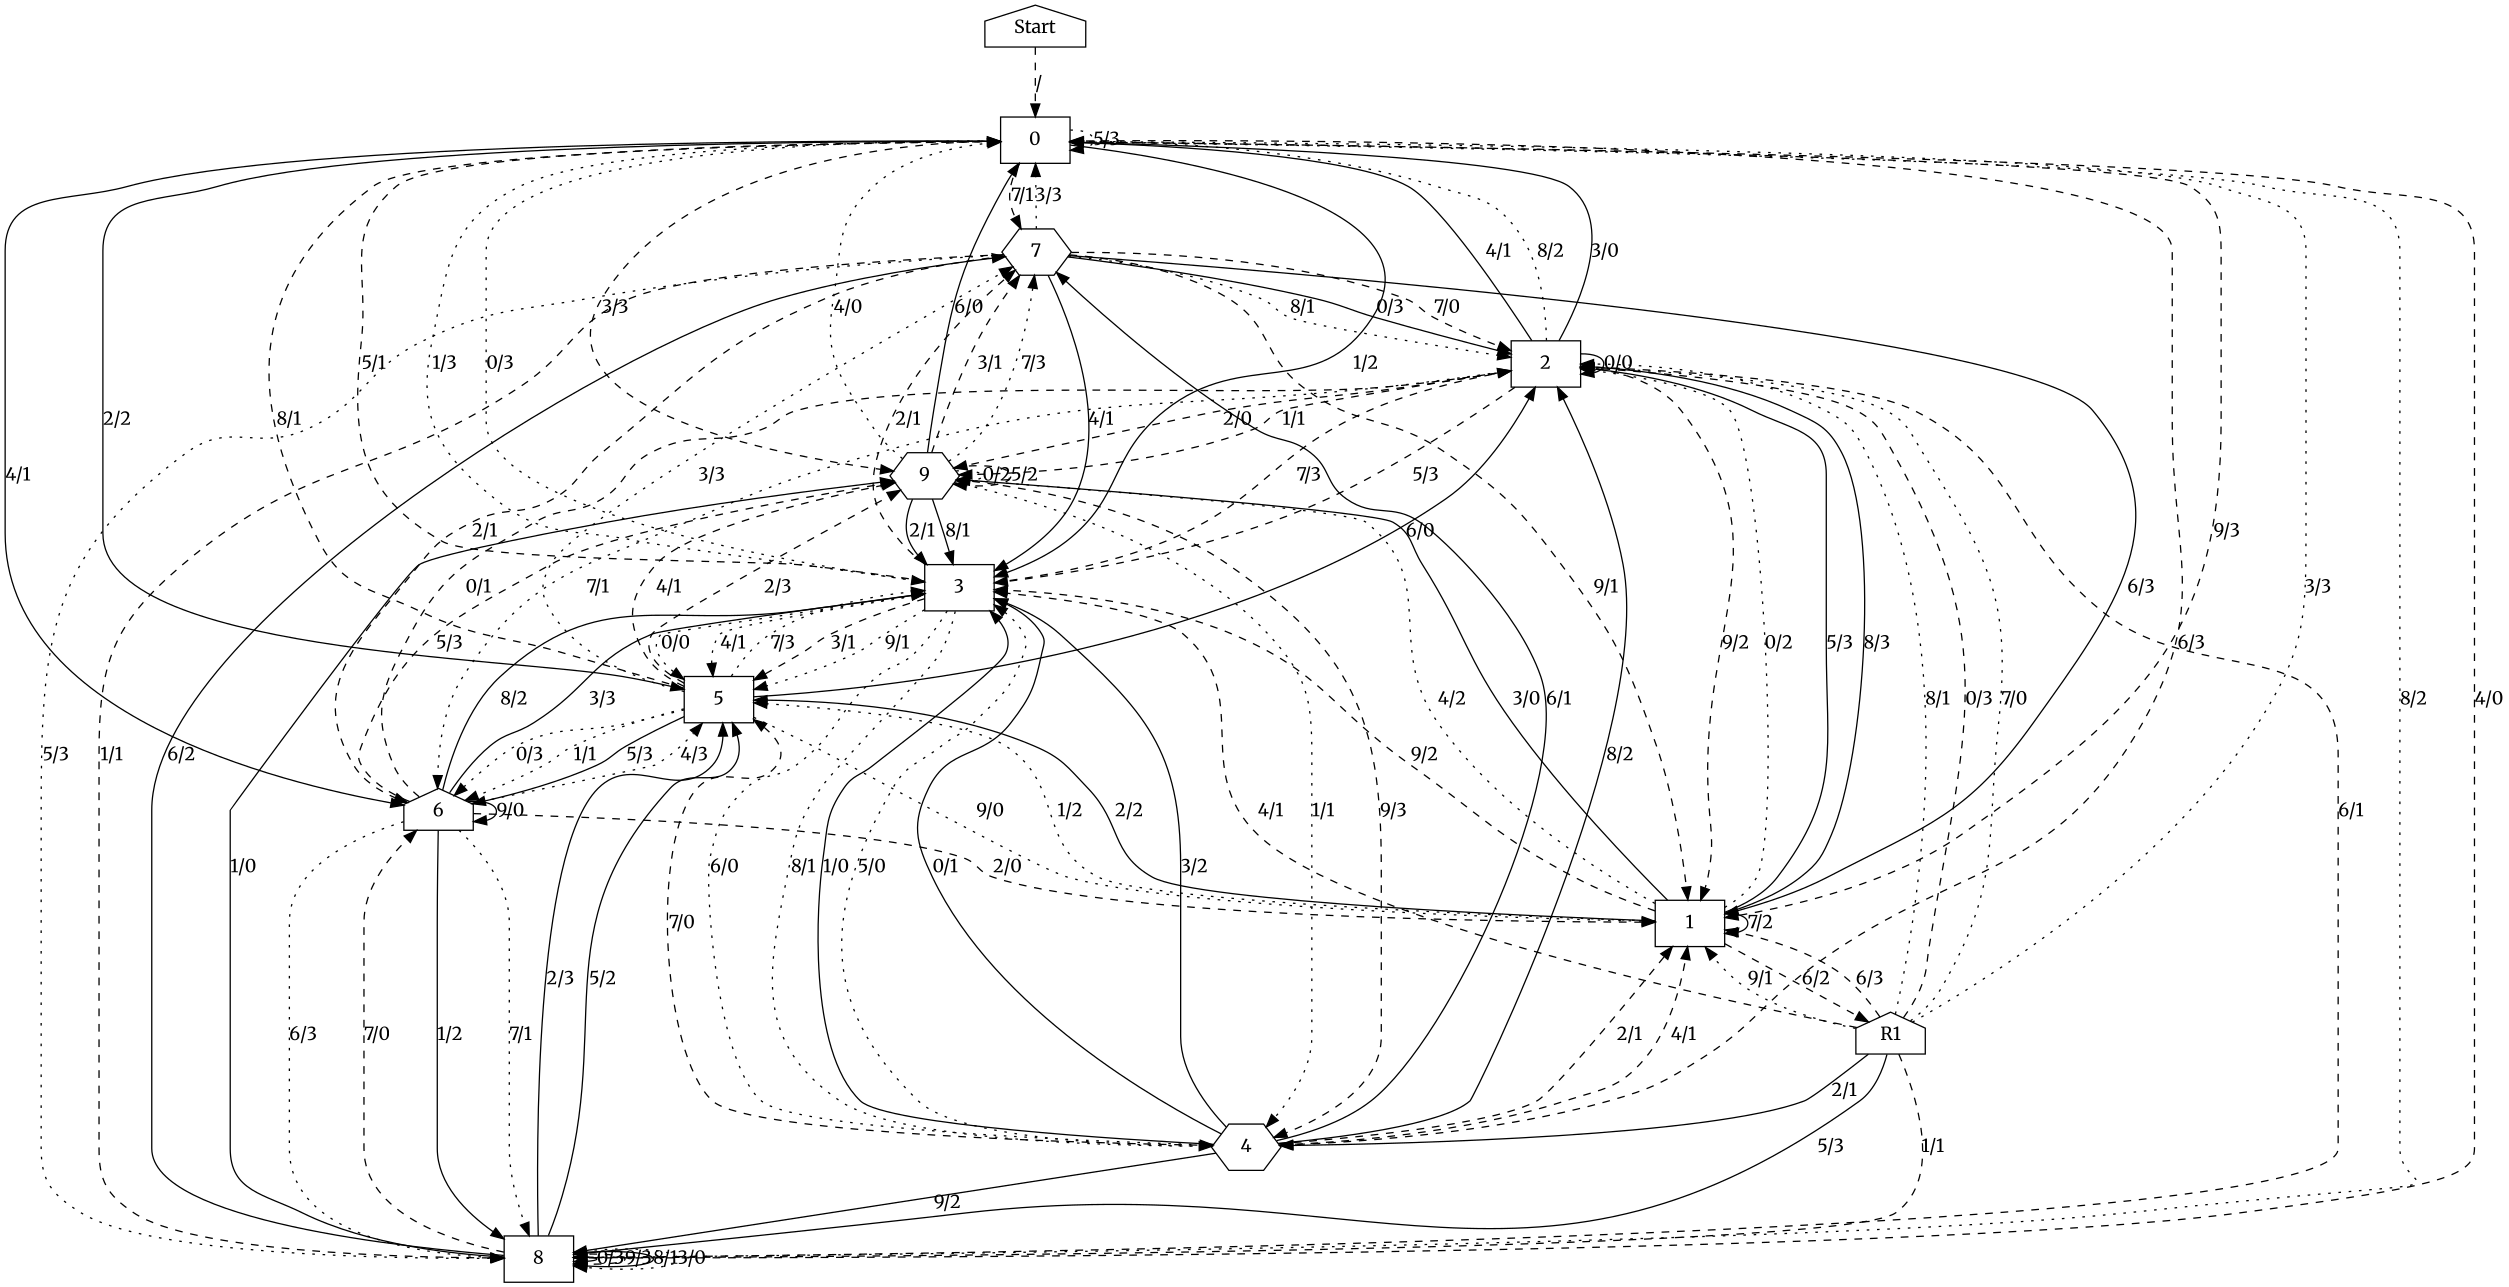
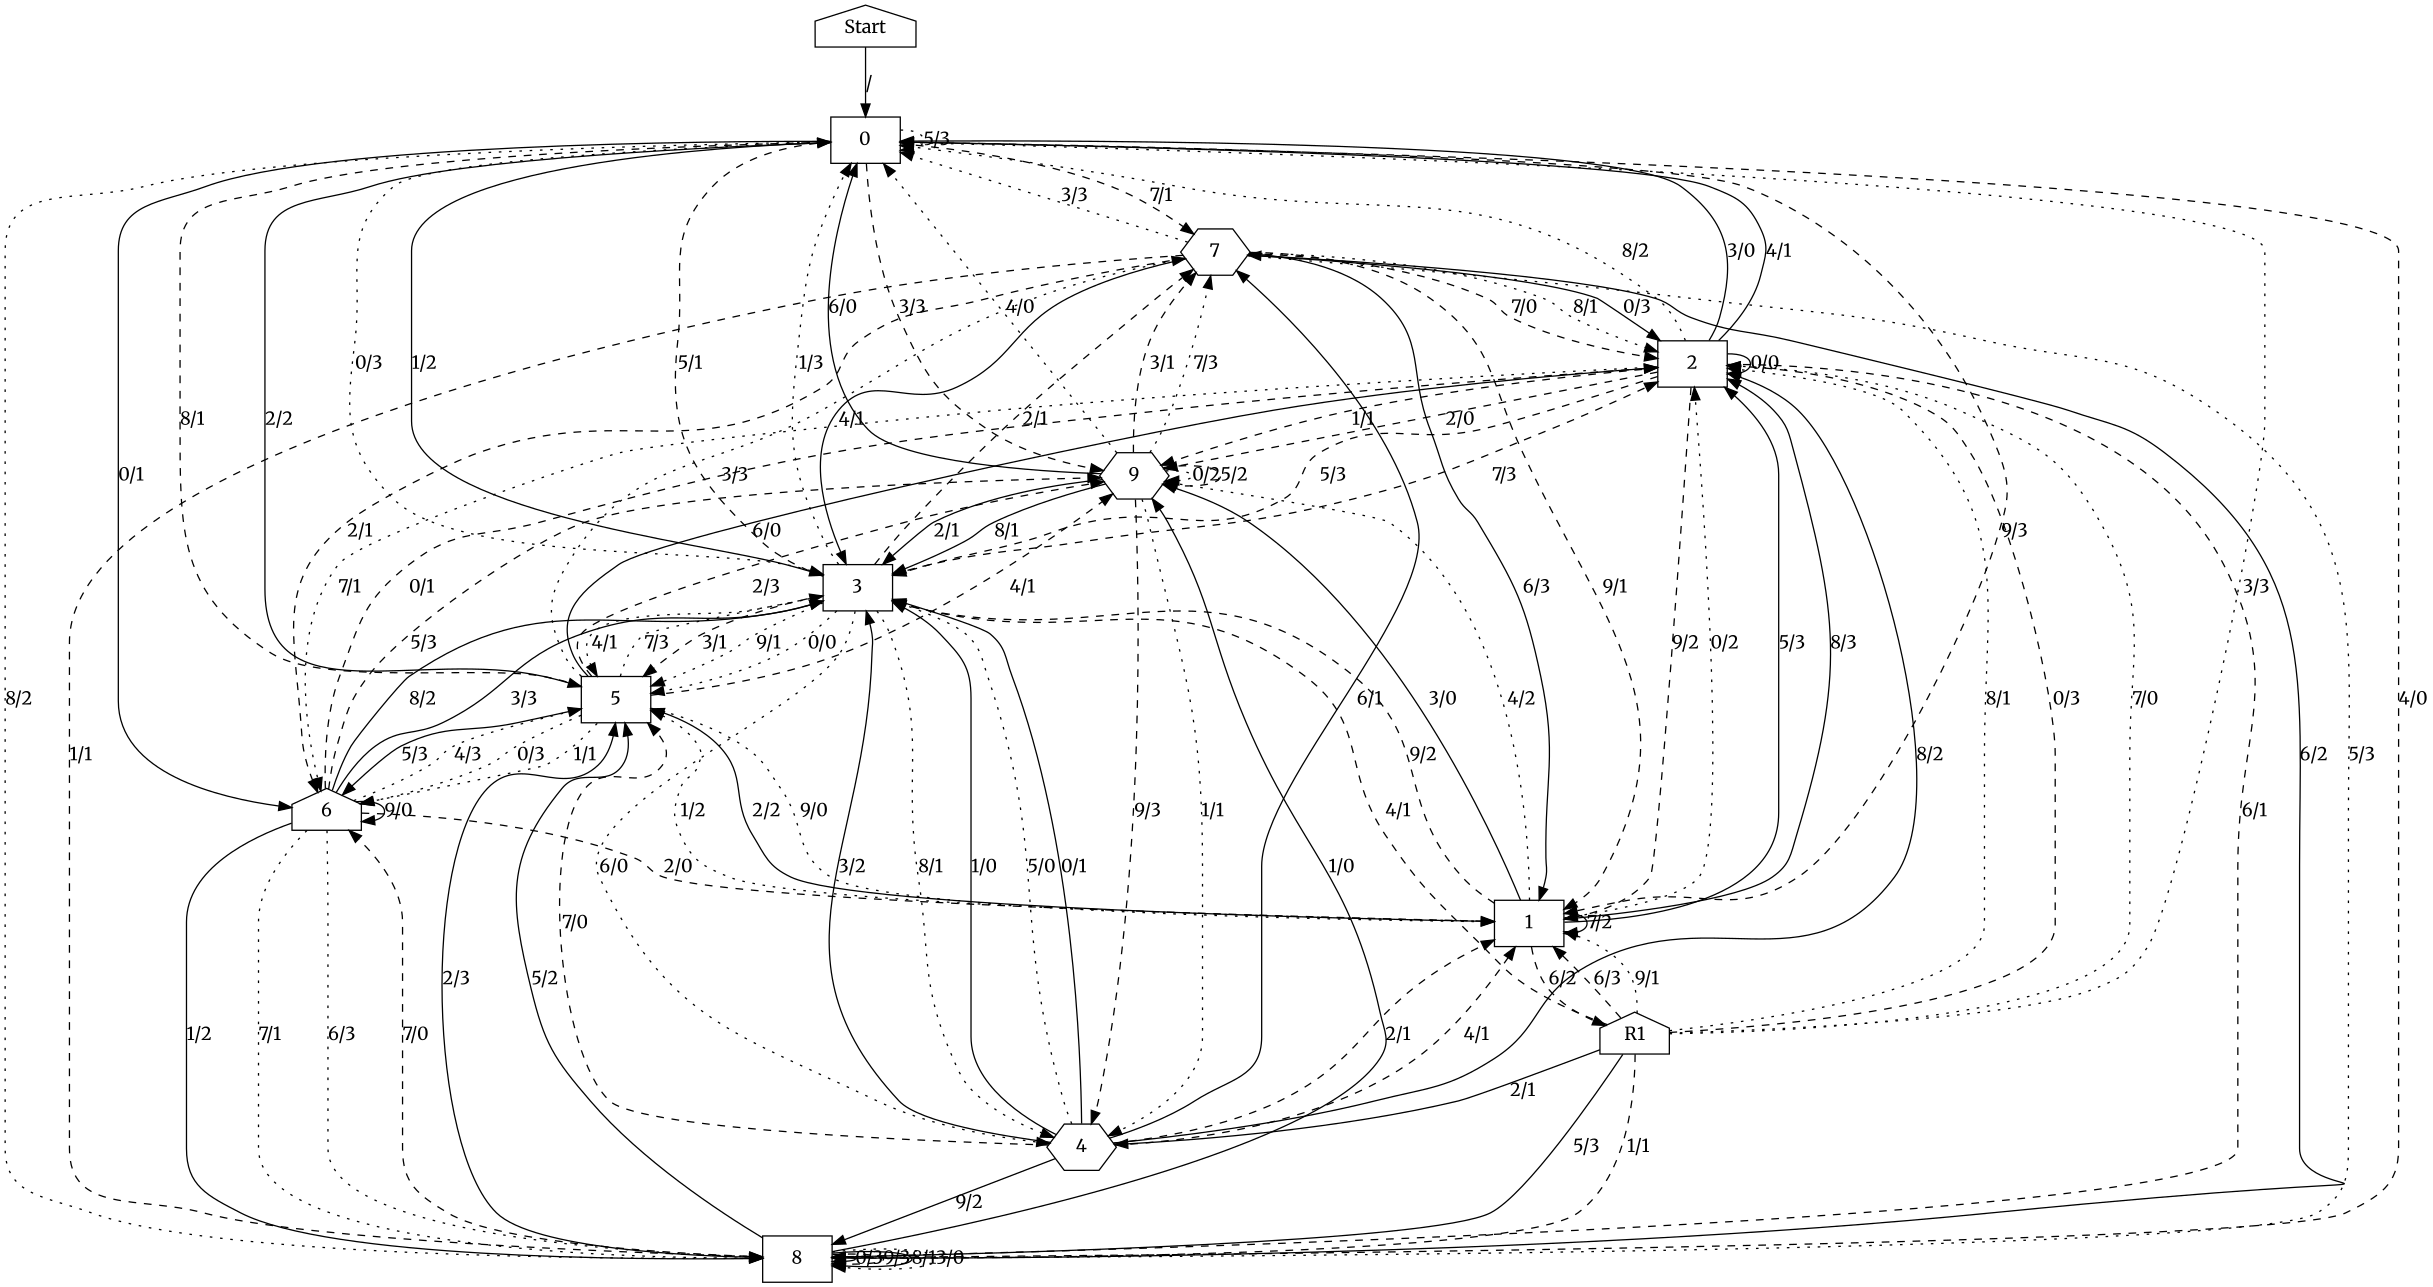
(1035, 76) -> (866, 76)
(2172, 422) -> none
(18, 476) -> (131, 476)
